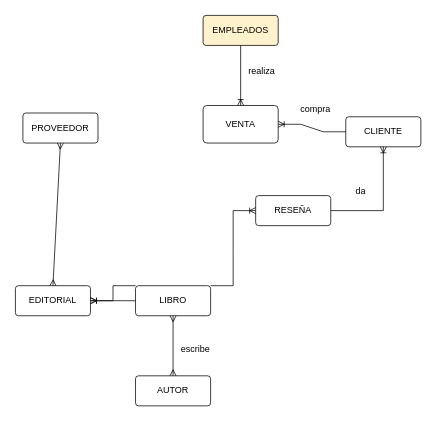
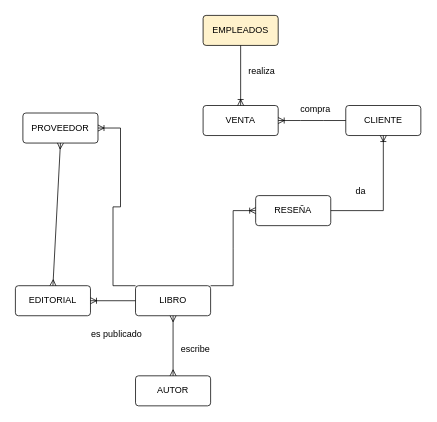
(240, 124) -> (240, 120)
(383, 132) -> (383, 120)
(113, 290) -> (120, 171)
none -> (117, 334)
